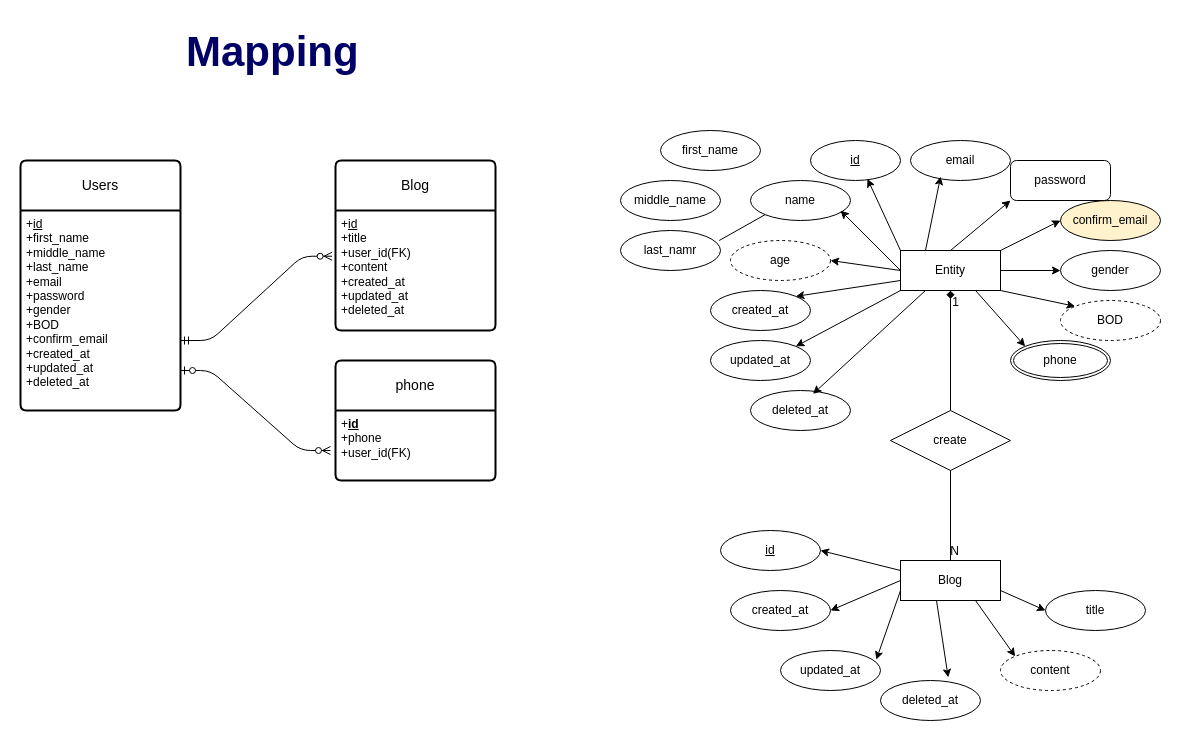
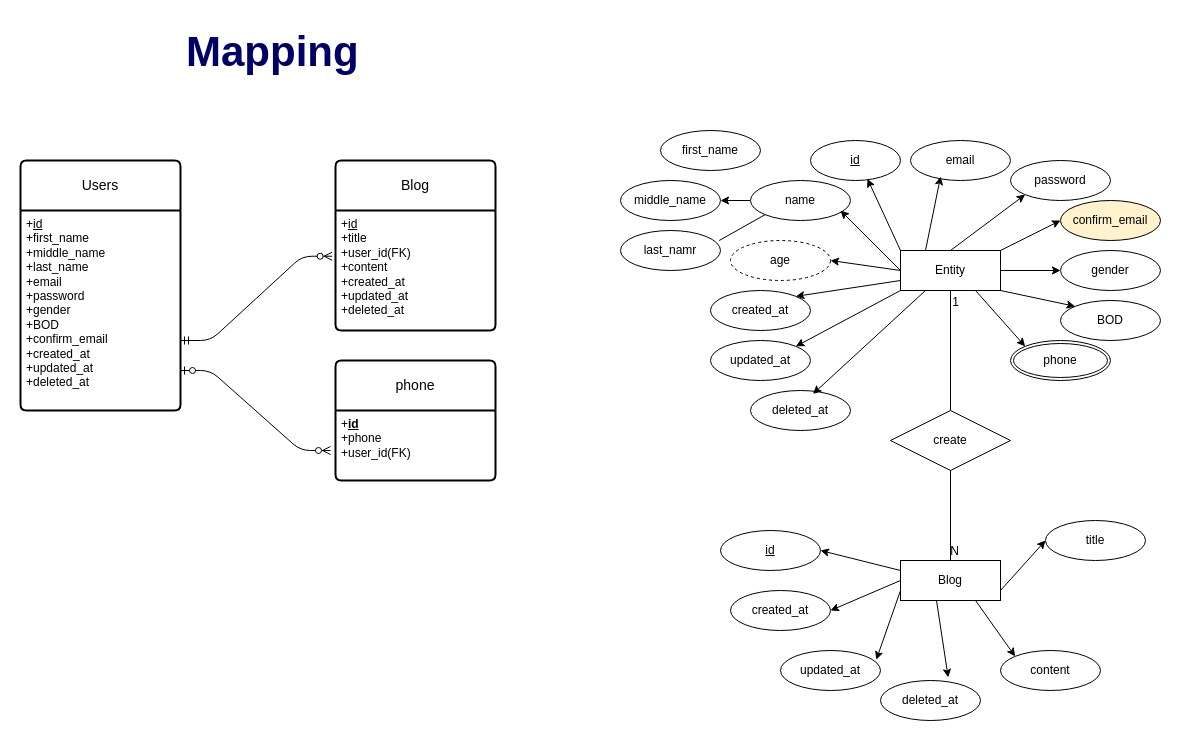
(1061, 181) -> (1061, 181)
none -> (739, 201)
(951, 299) -> (951, 295)
(1111, 321) -> (1111, 321)
(1096, 611) -> (1096, 541)
(1051, 671) -> (1051, 671)
